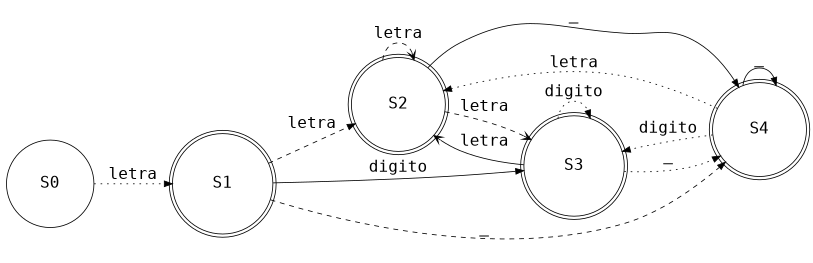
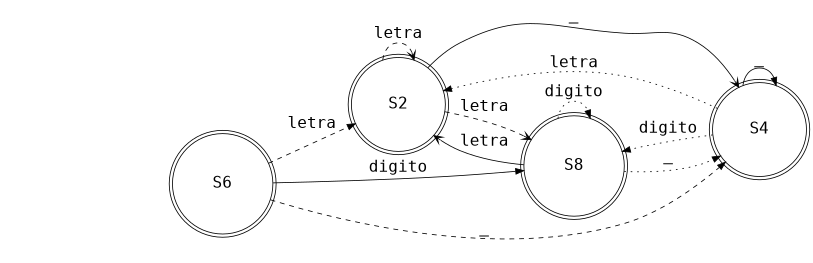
(584, 29) -> (584, 29)
(574, 166) -> (574, 166)
(50, 184) -> none
(223, 184) -> (223, 184)
